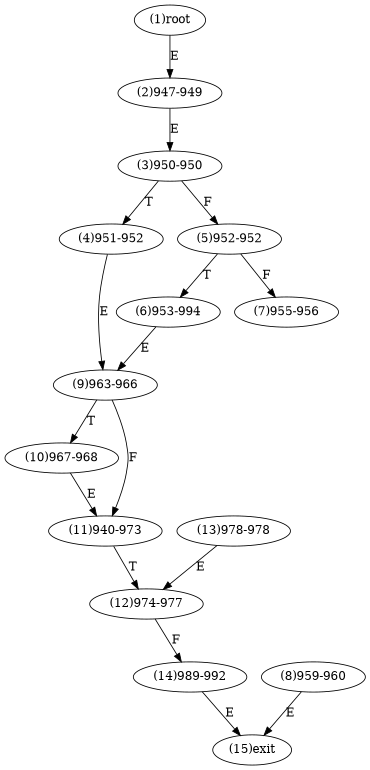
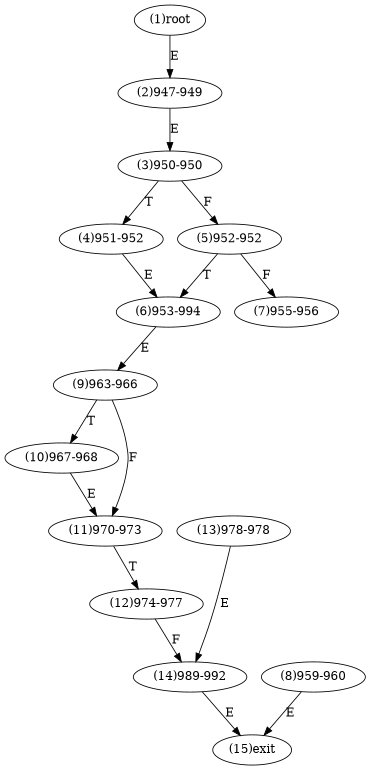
(99, 307) -> (137, 272)
(105, 531) -> (105, 531)
(193, 565) -> (217, 601)
